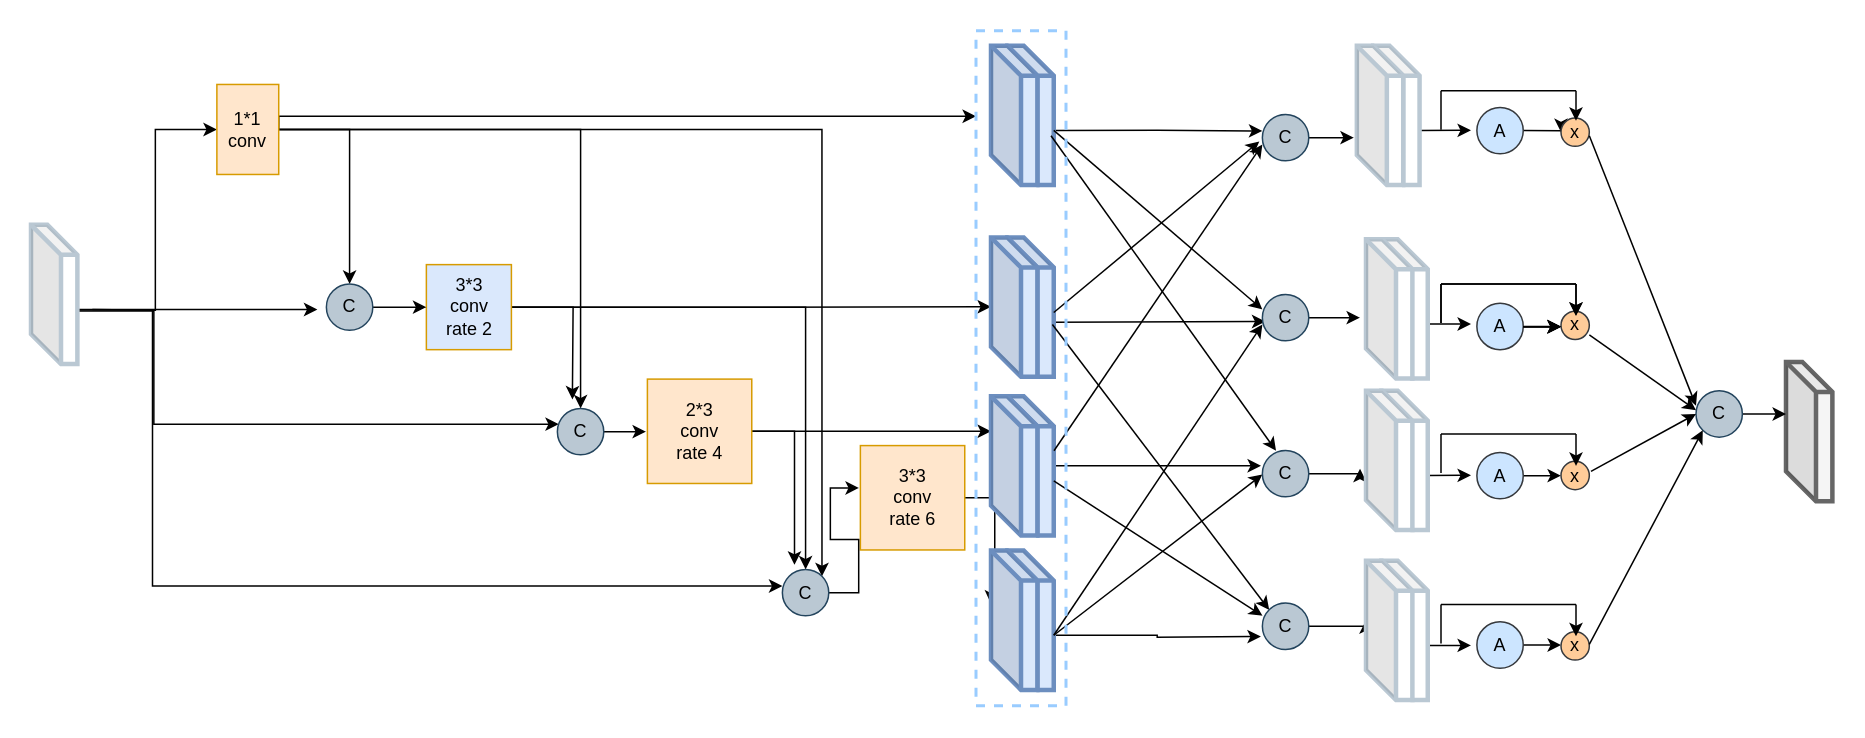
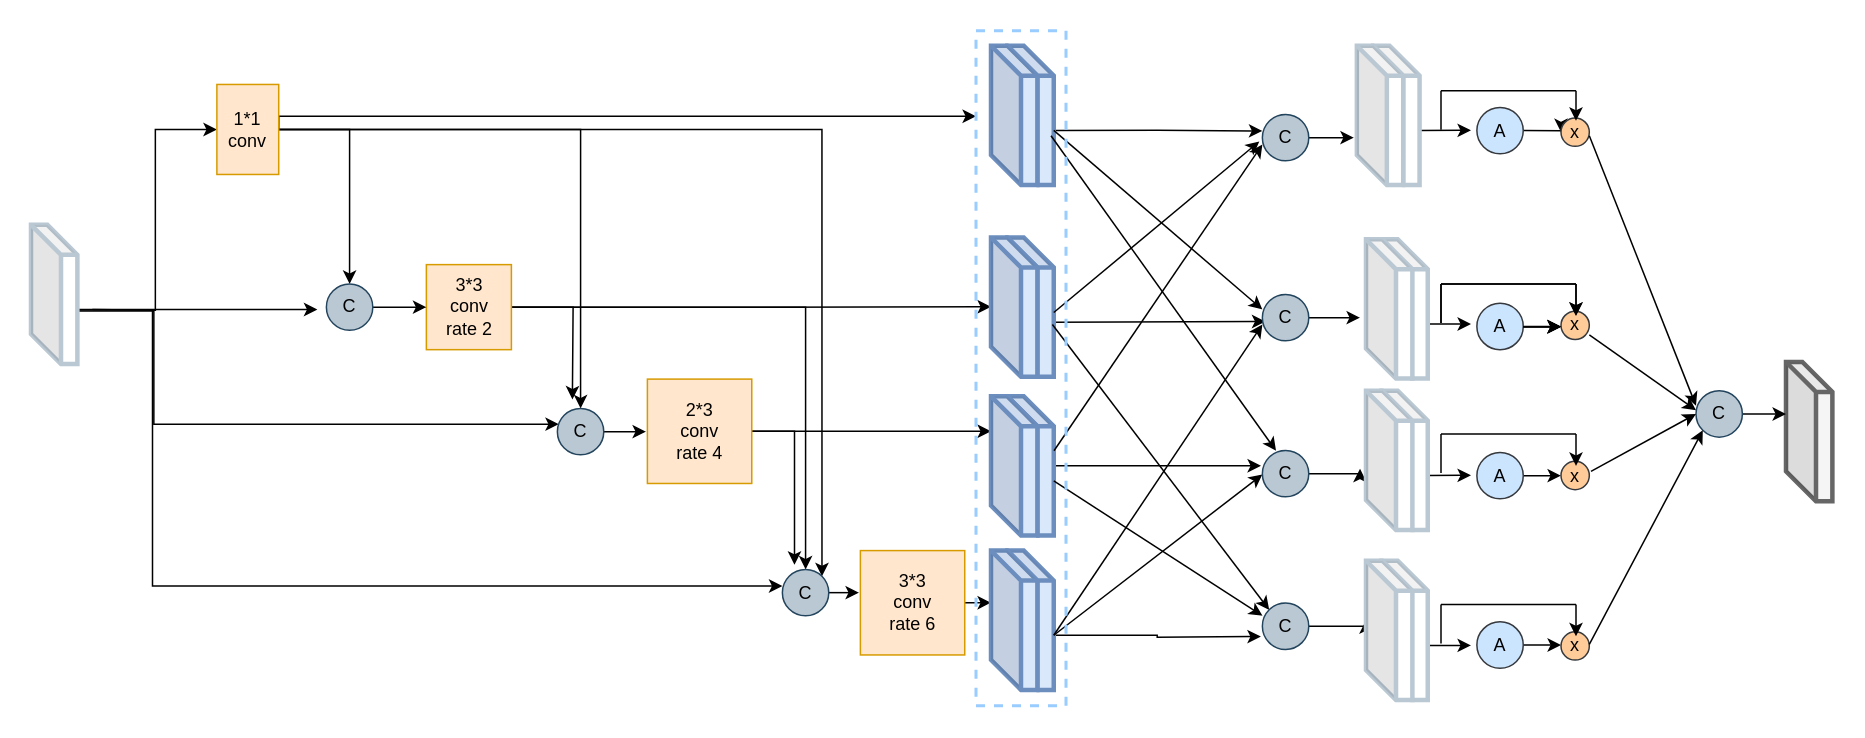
(469, 307) -> (469, 307)
(912, 498) -> (912, 603)
